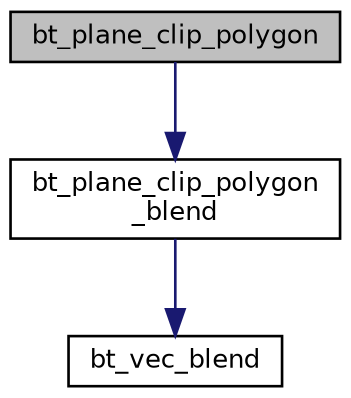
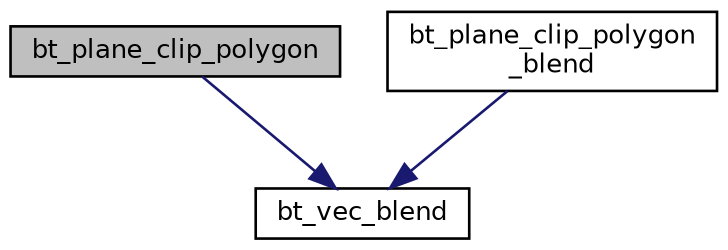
(175, 97) -> (259, 124)
